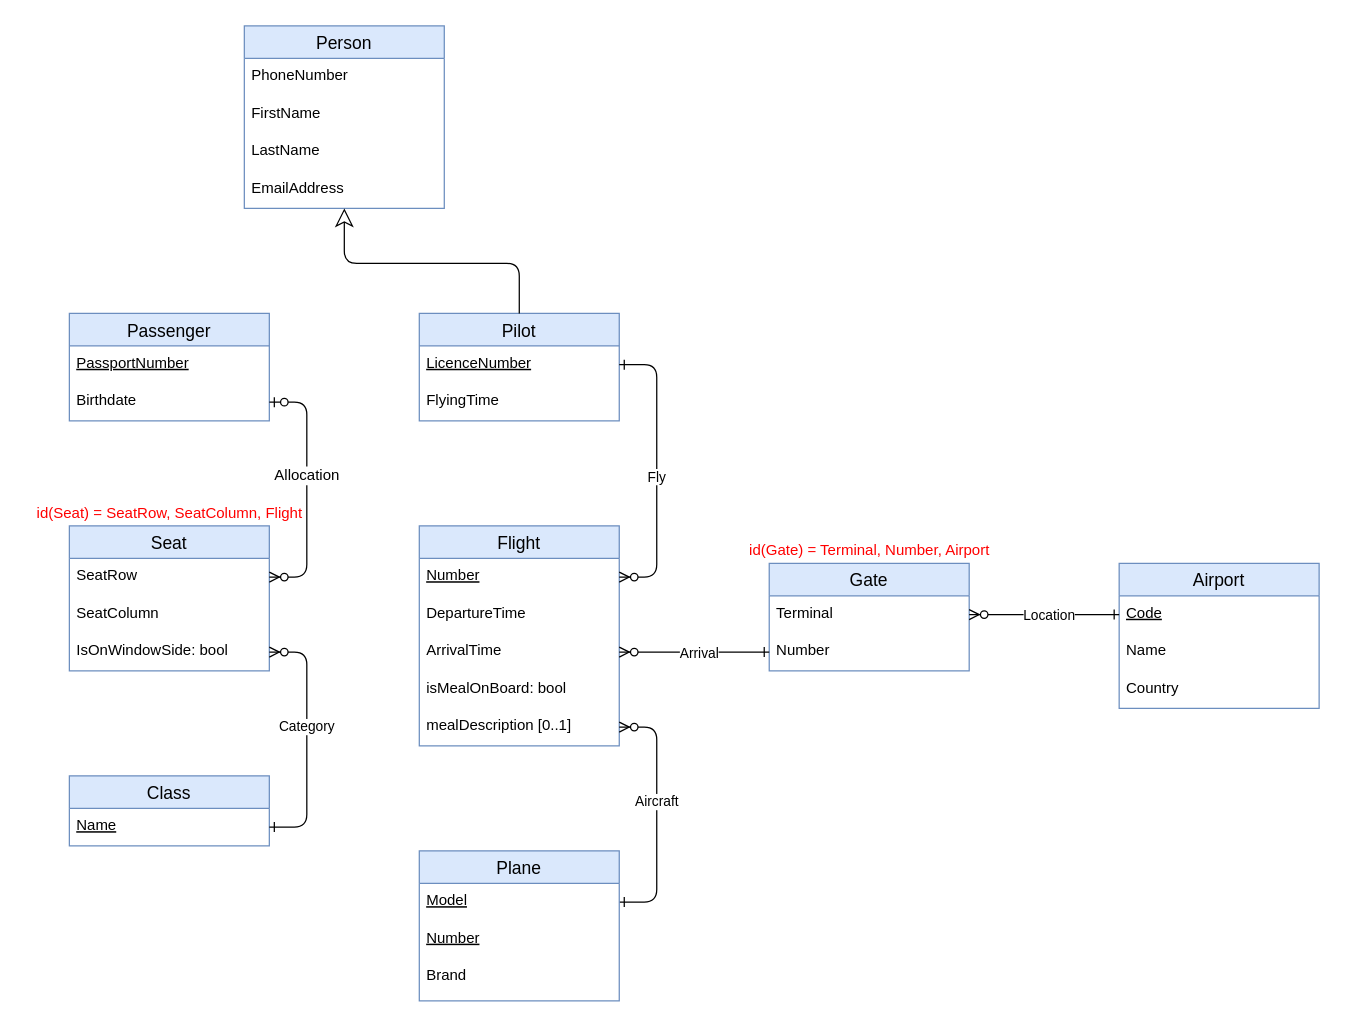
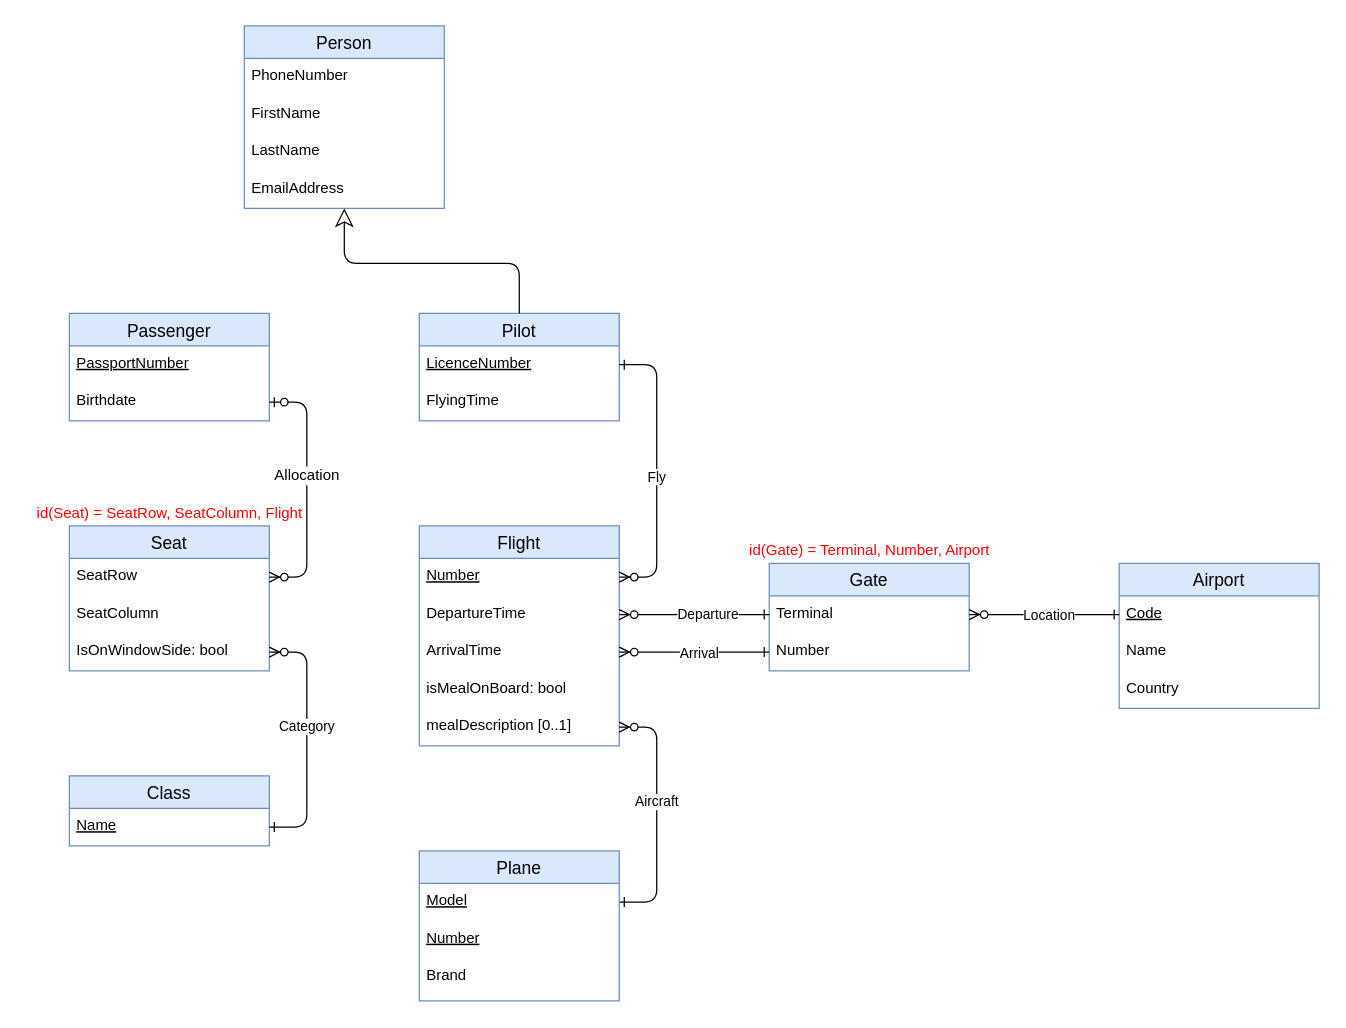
none -> (694, 614)
